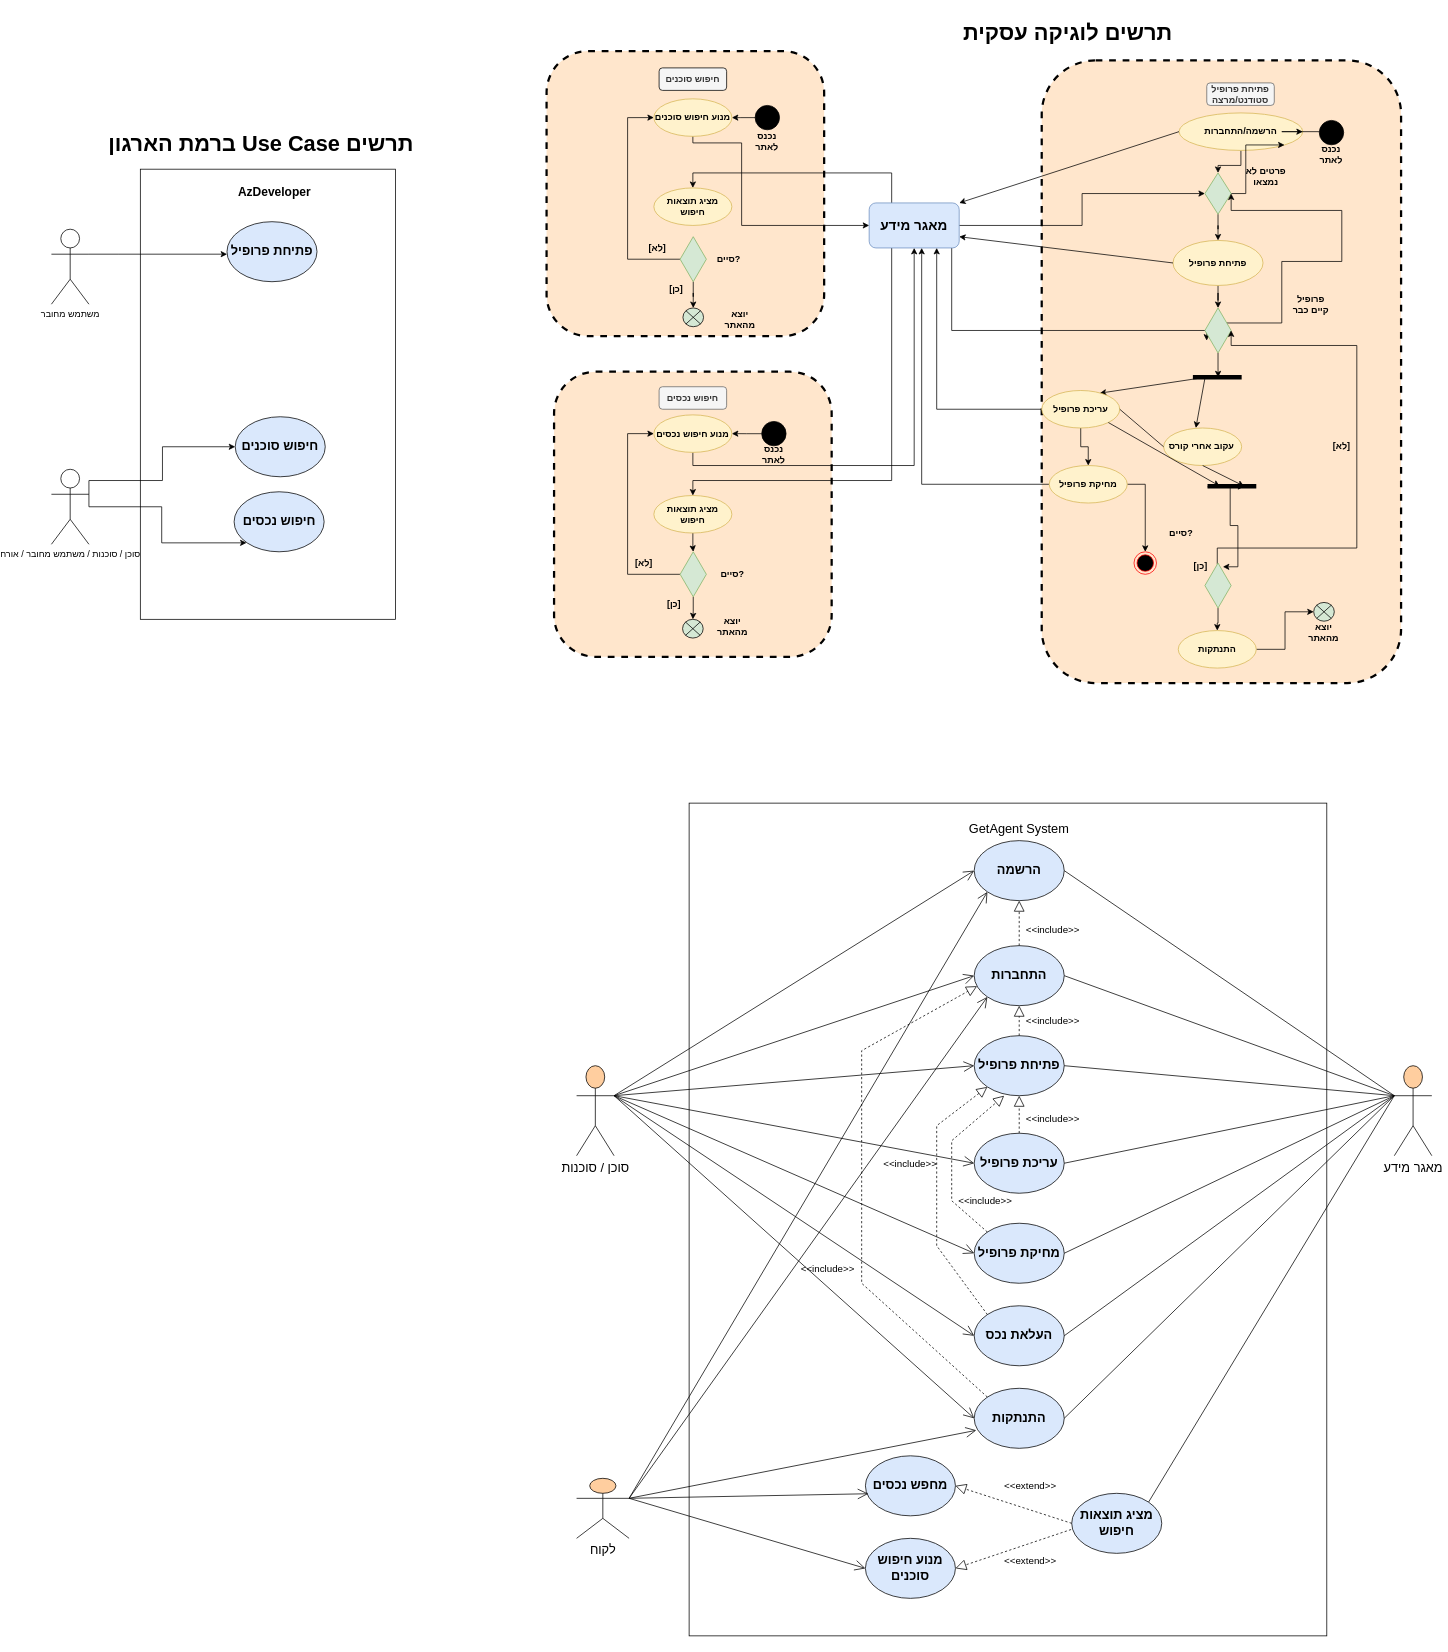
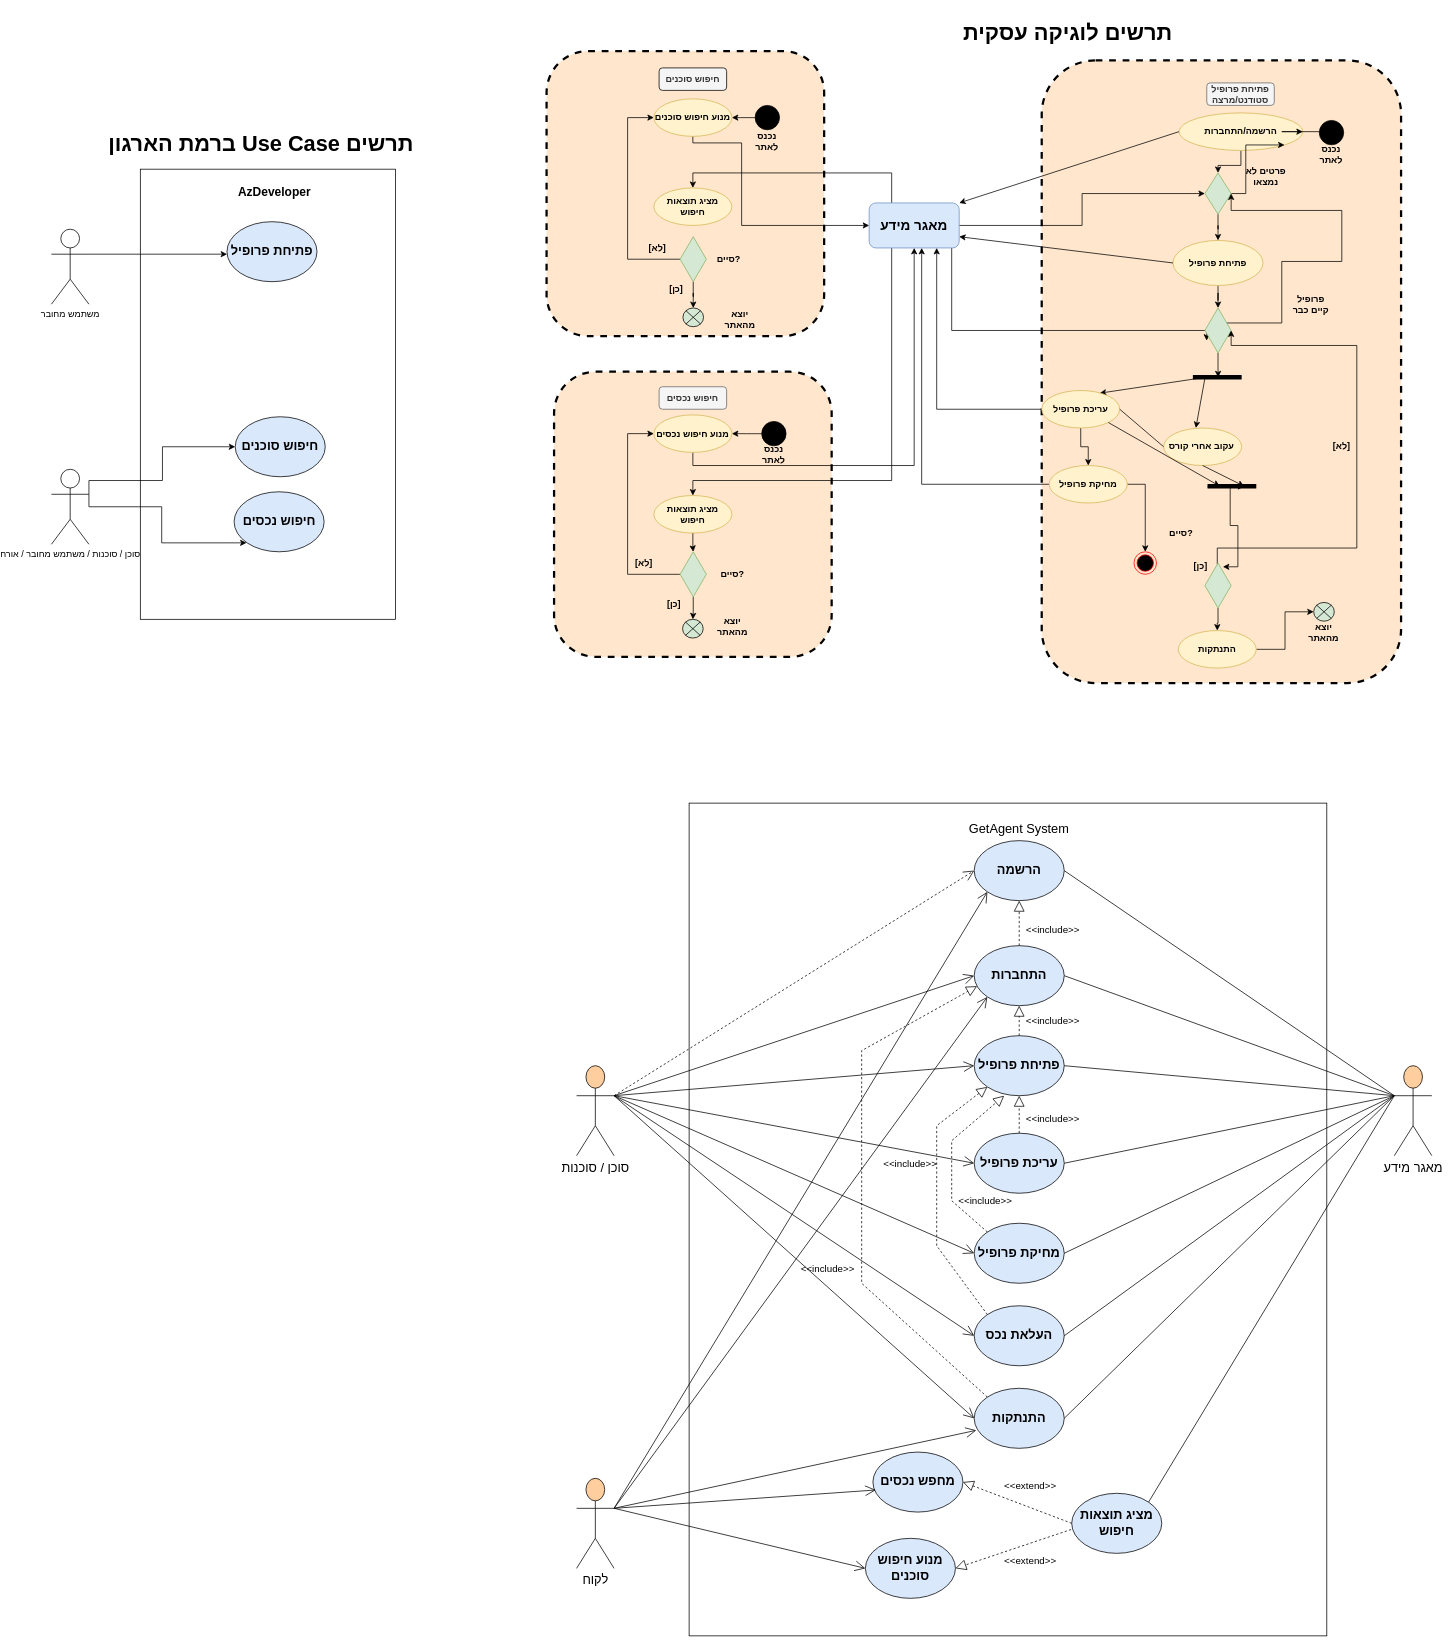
(797, 981) -> (797, 981)
(910, 1485) -> (918, 1482)
(603, 1508) -> (595, 1523)
